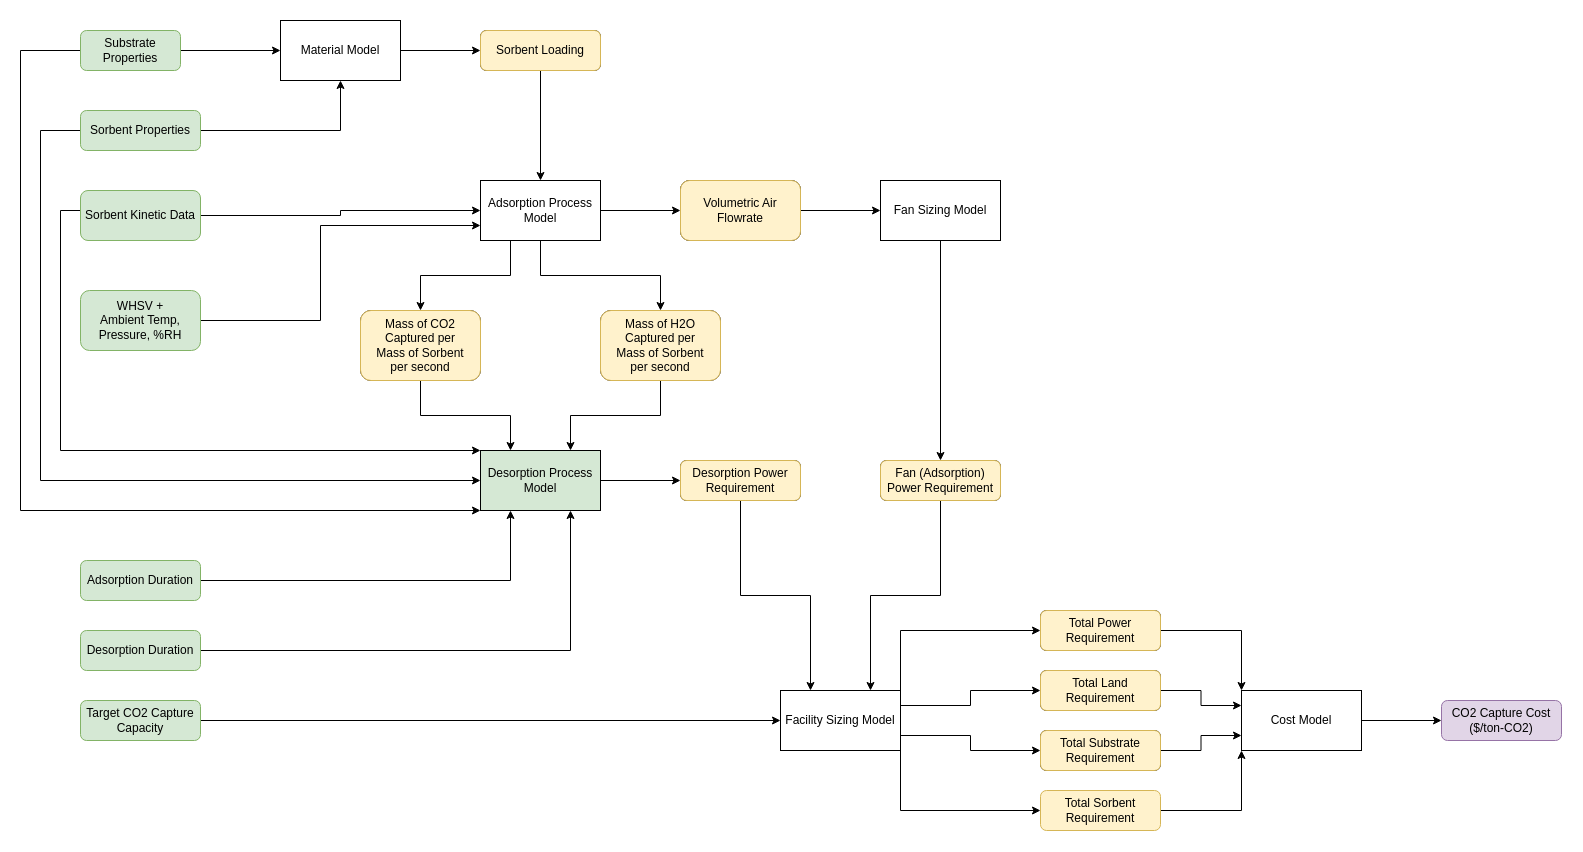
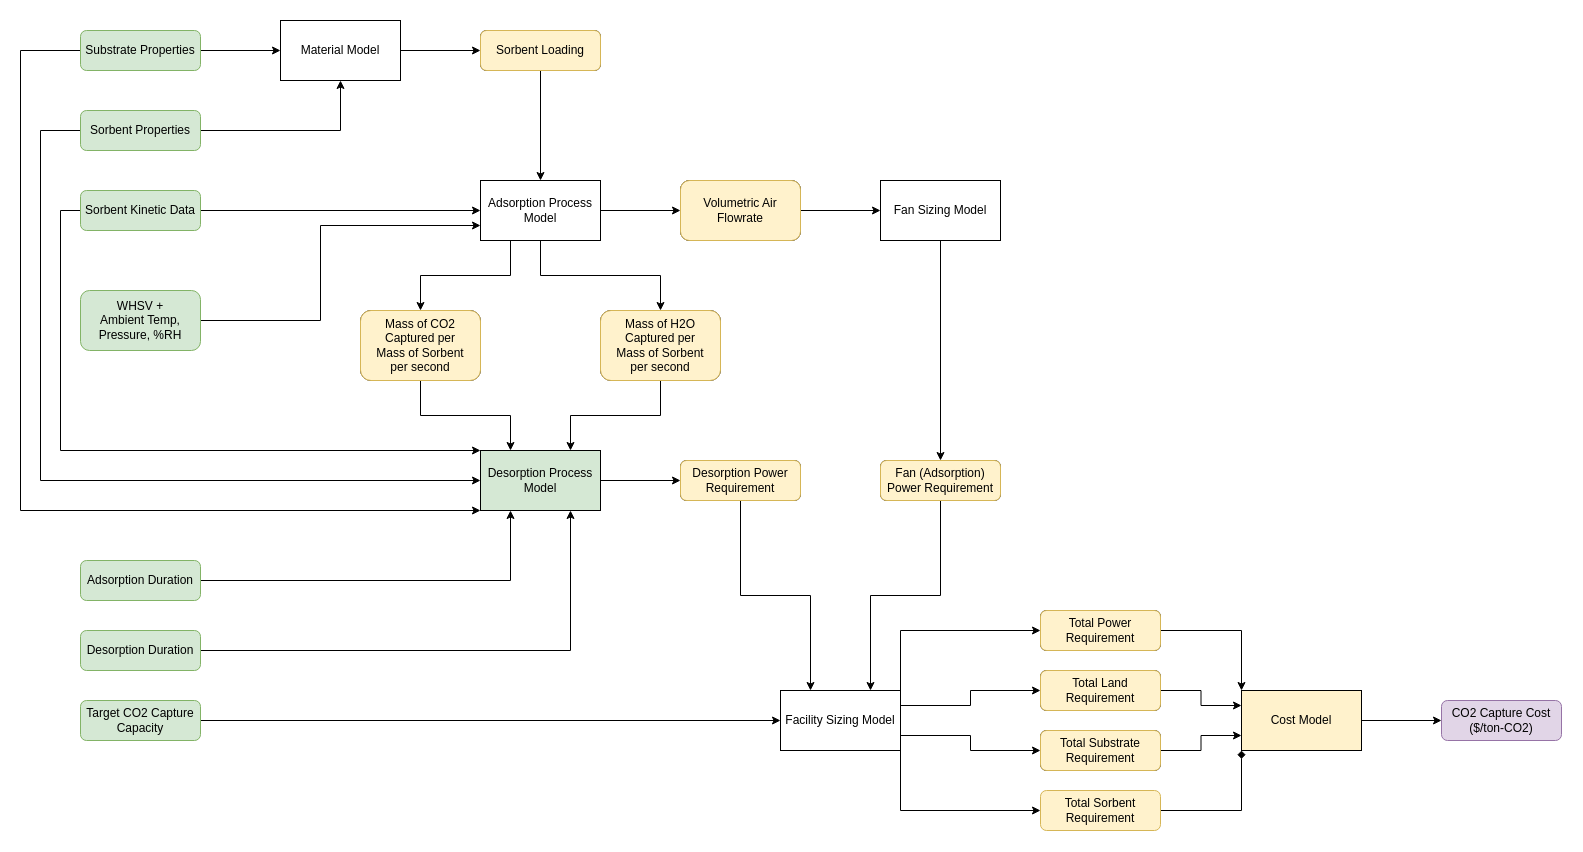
(131, 51) -> (141, 51)
(141, 216) -> (141, 211)
(1302, 721) -> (1302, 721)
(1242, 759) -> (1242, 759)
